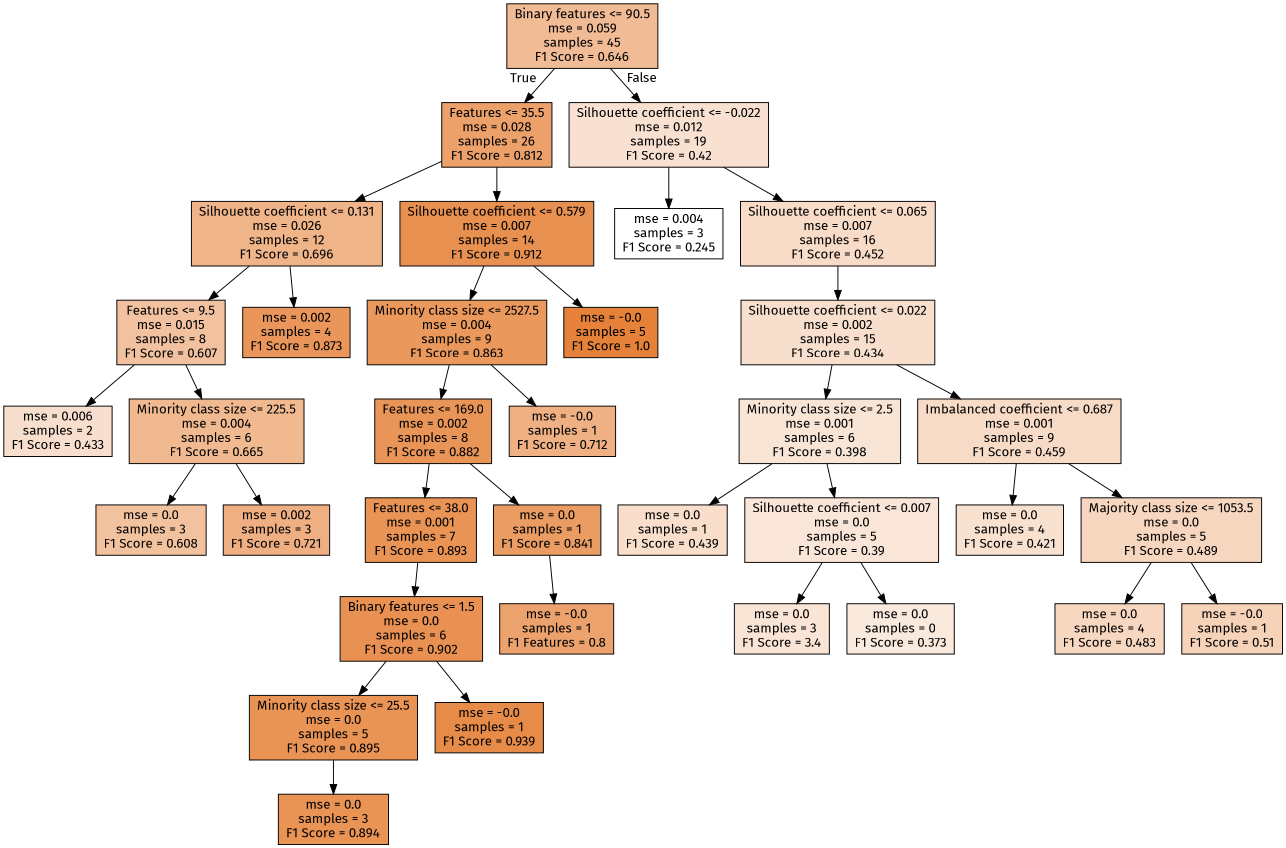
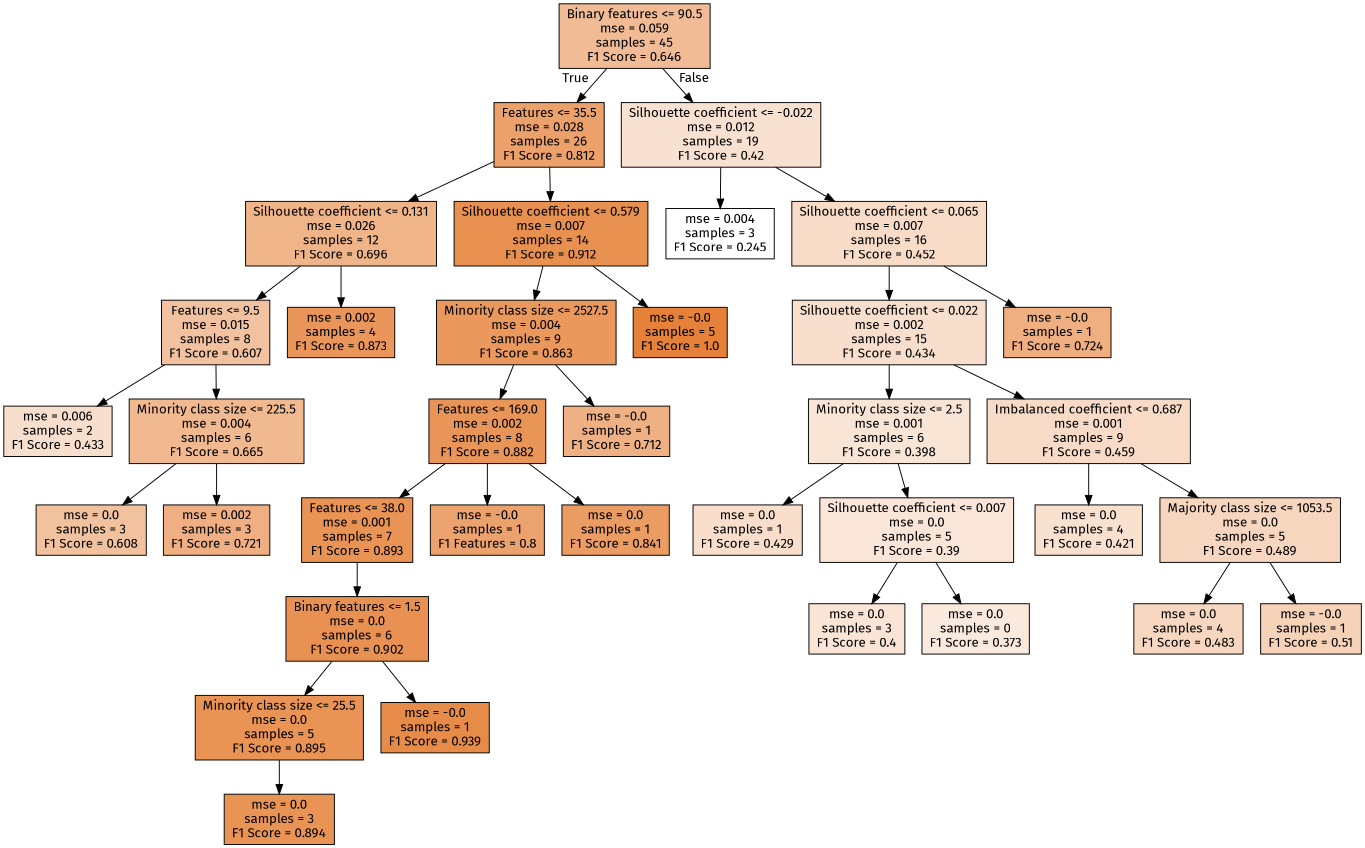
none -> (1057, 332)
(673, 530) -> (748, 530)
(551, 575) -> (487, 479)
(782, 629) -> (857, 629)
